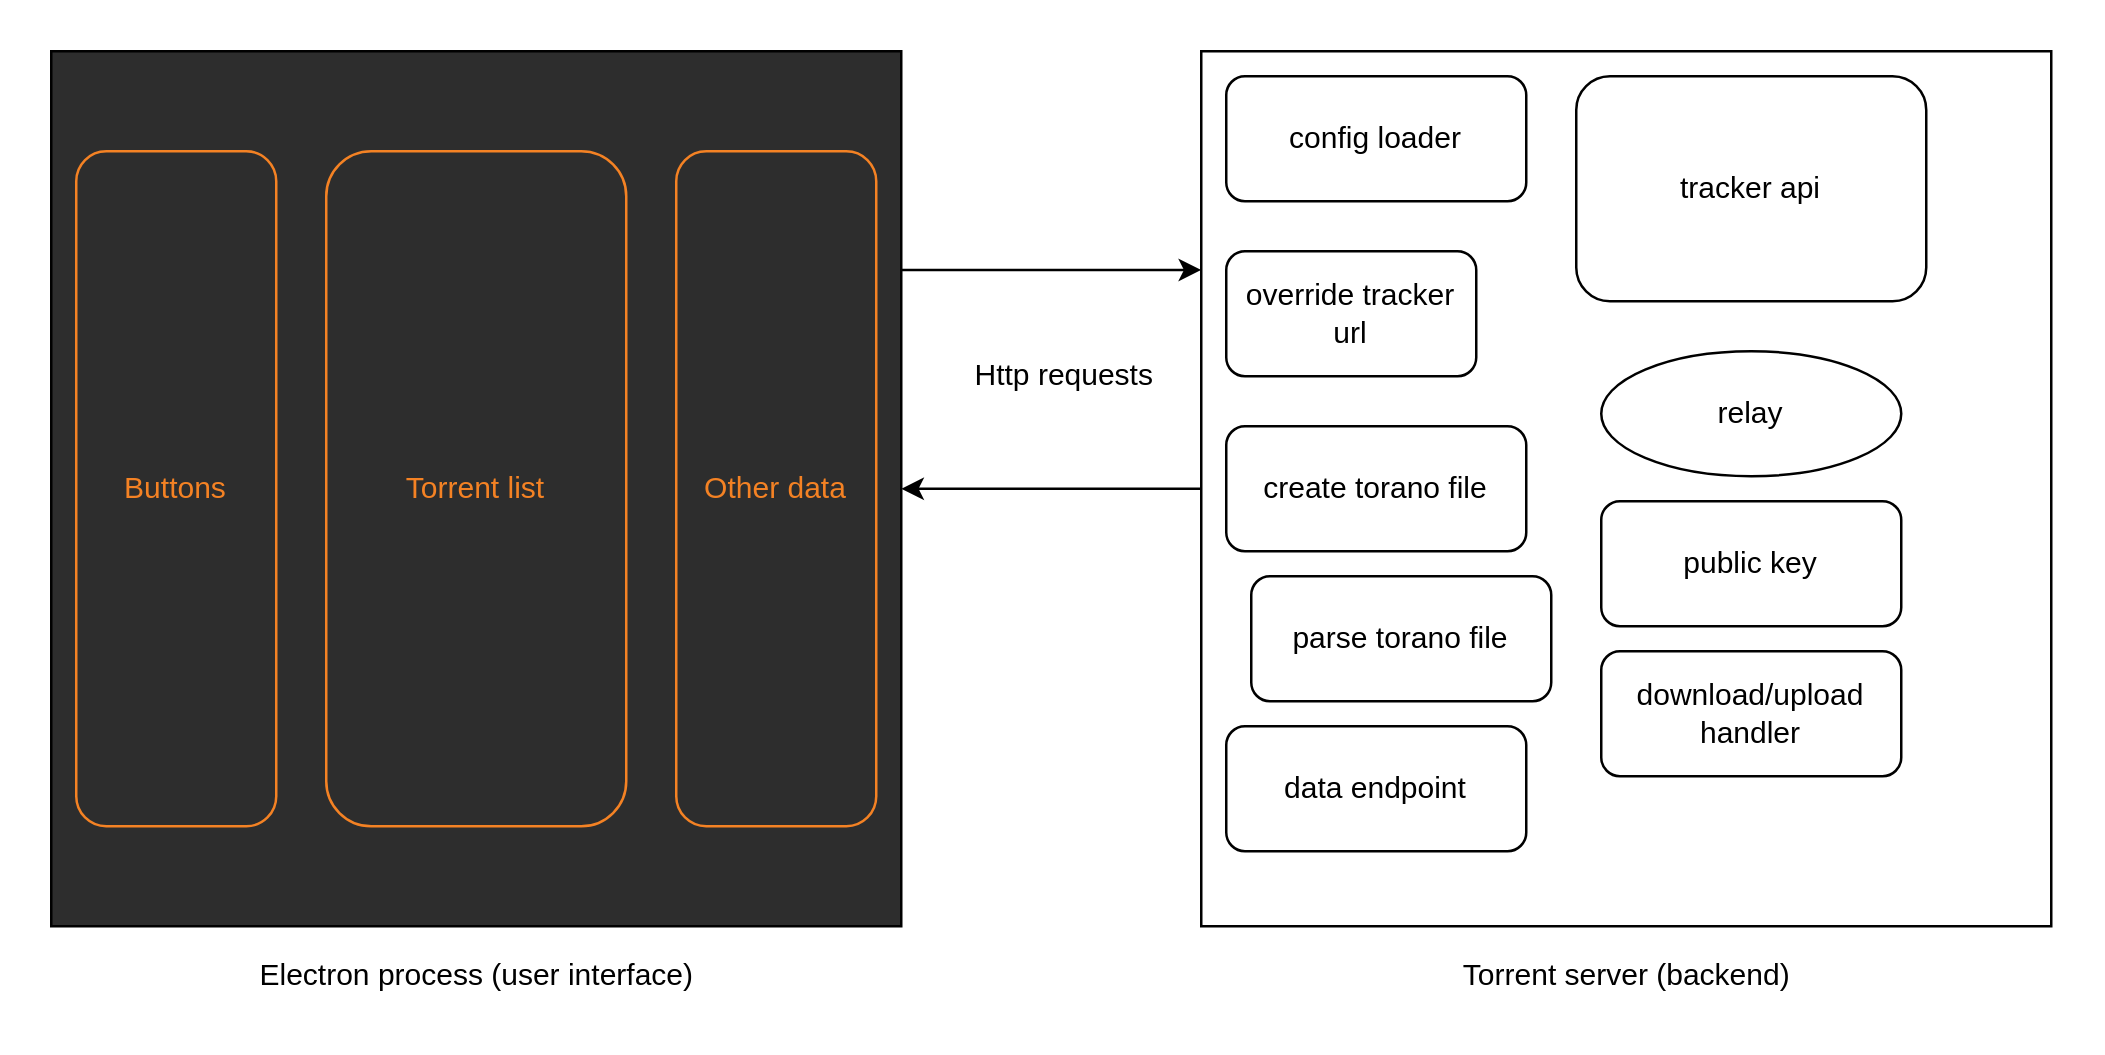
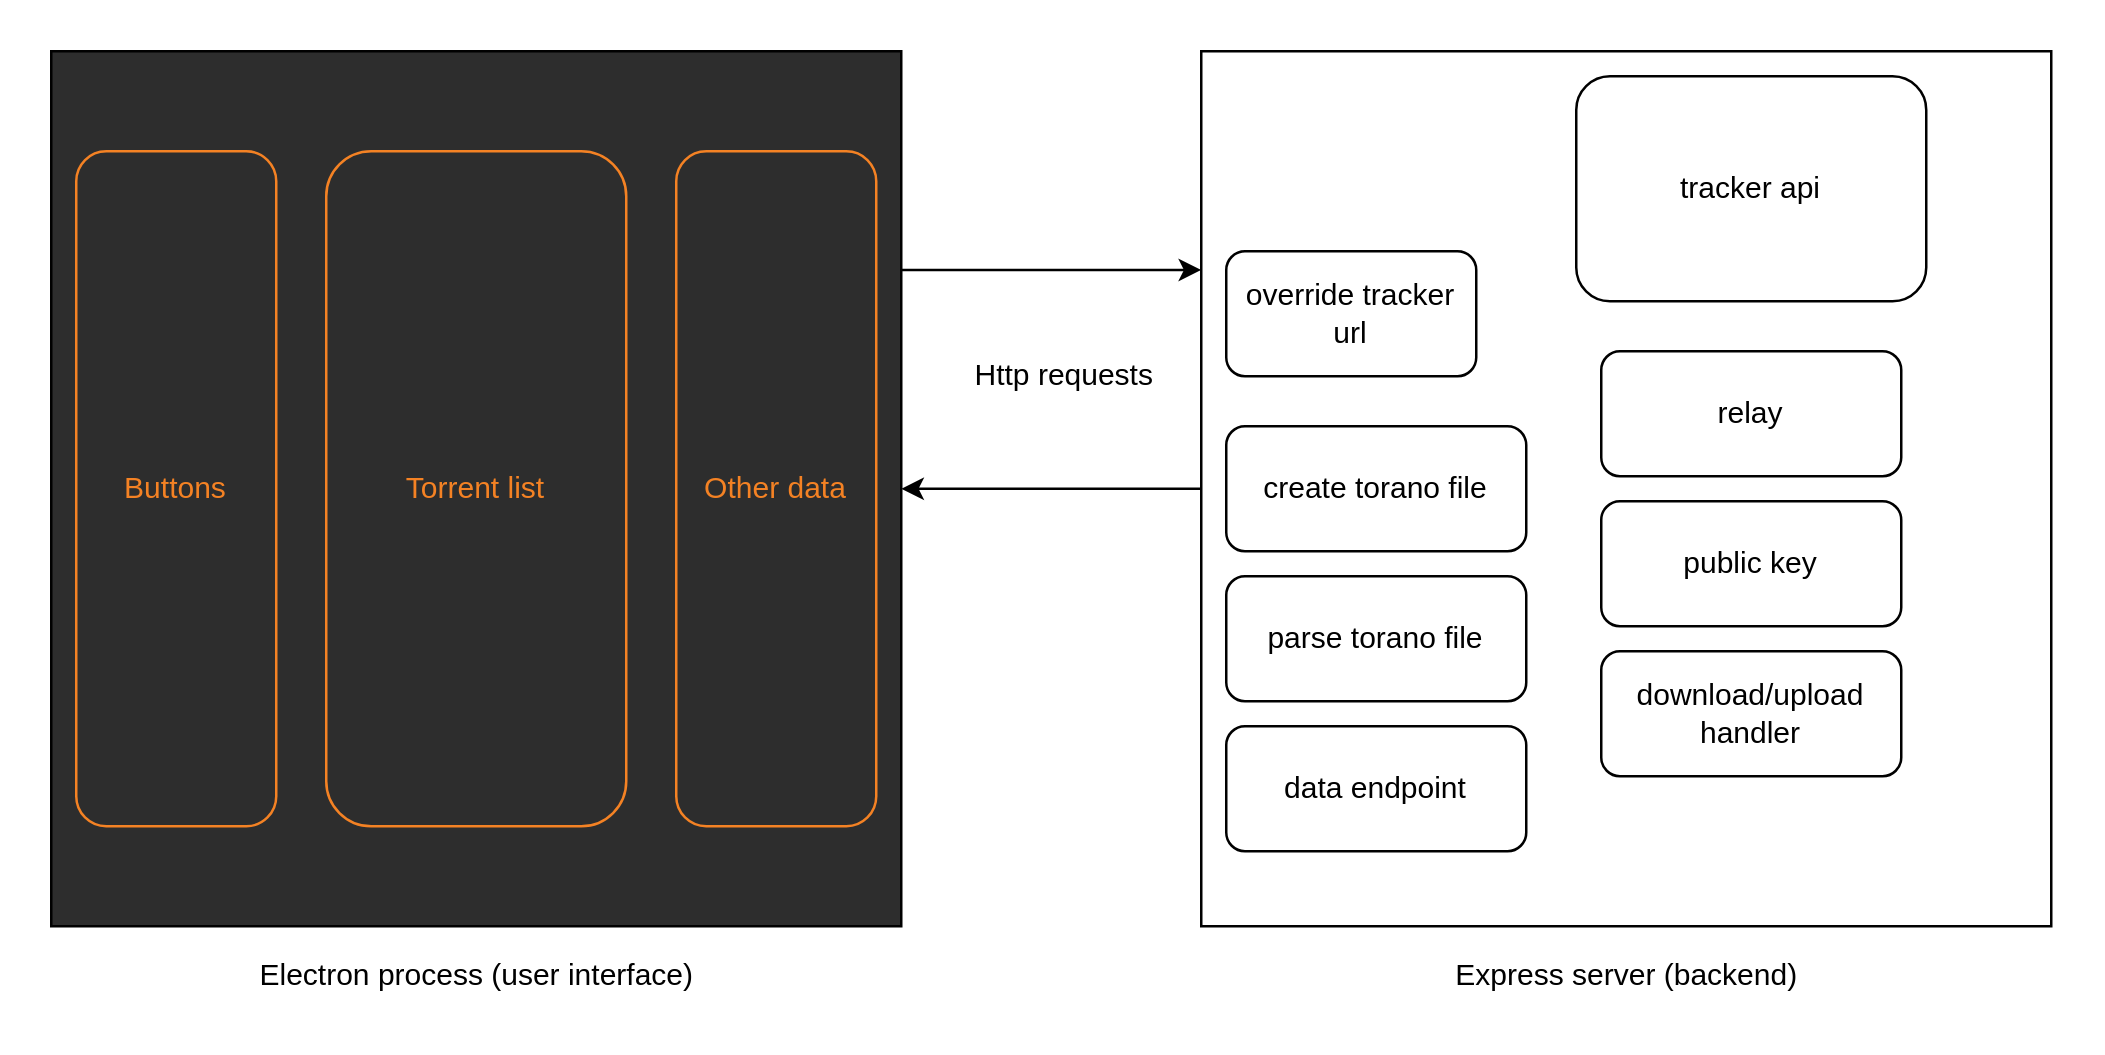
(1376, 139) -> none
(1751, 414) -> (1751, 414)
(1401, 639) -> (1376, 639)
(1628, 976) -> (1628, 976)
